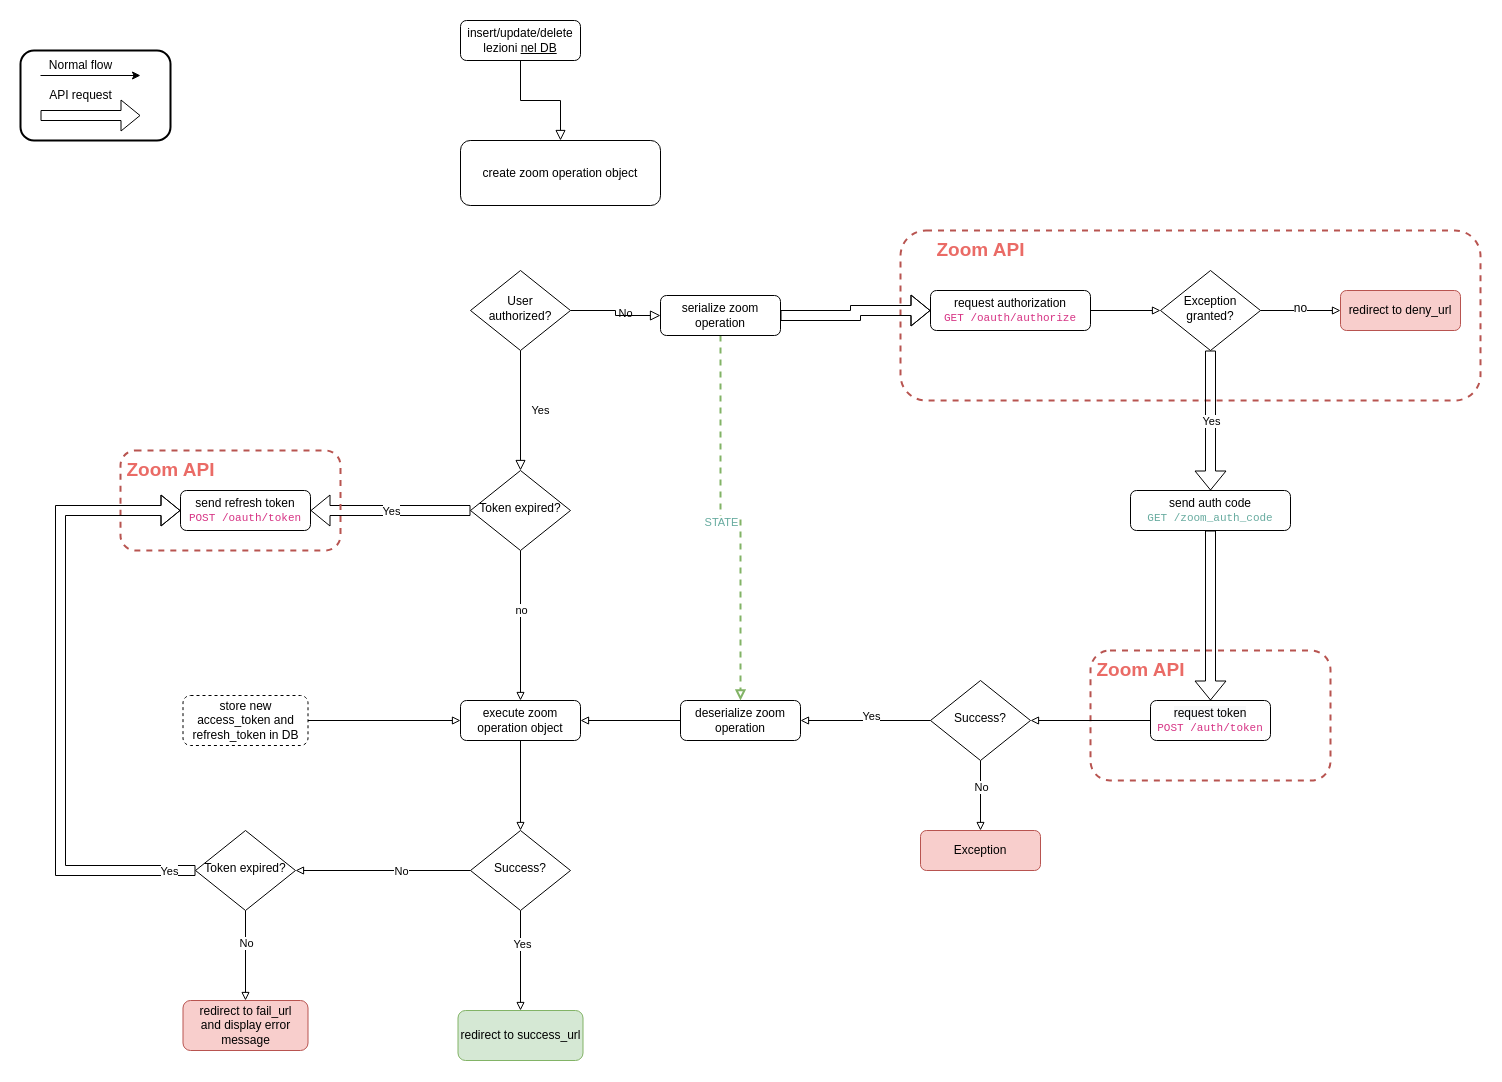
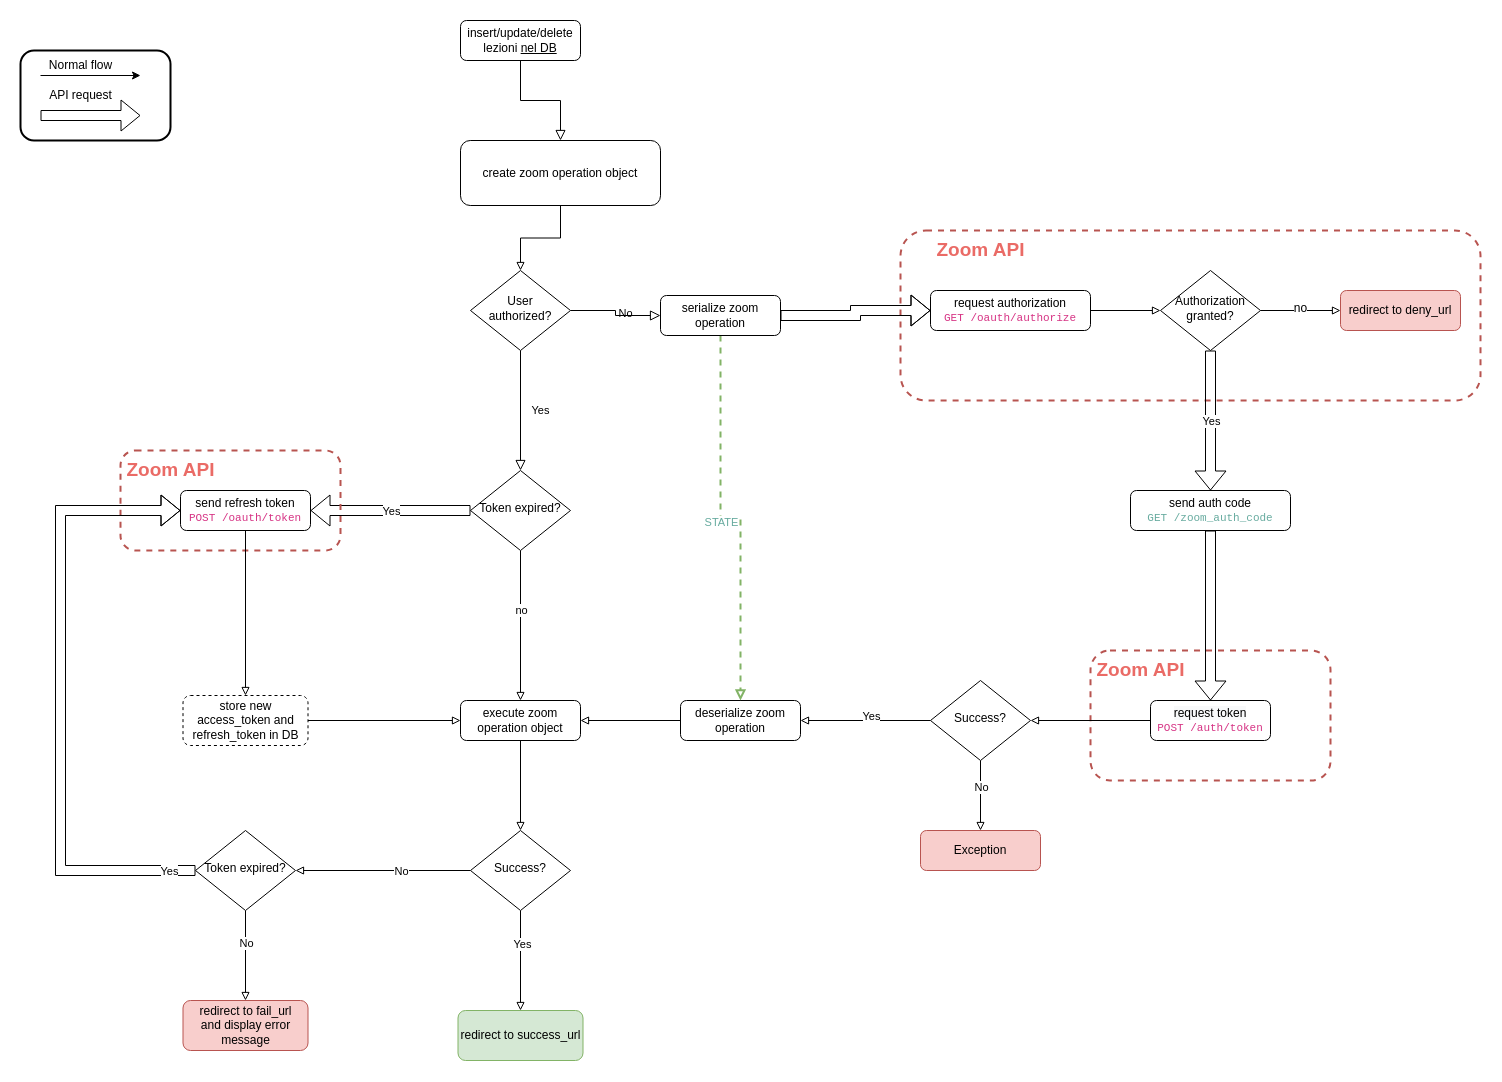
none -> (545, 238)
(1211, 309) -> (1211, 309)
none -> (246, 609)
